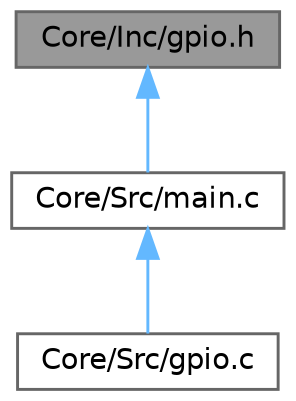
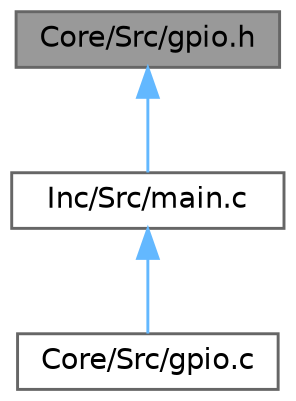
(148, 40) -> (148, 40)
(148, 201) -> (148, 201)
